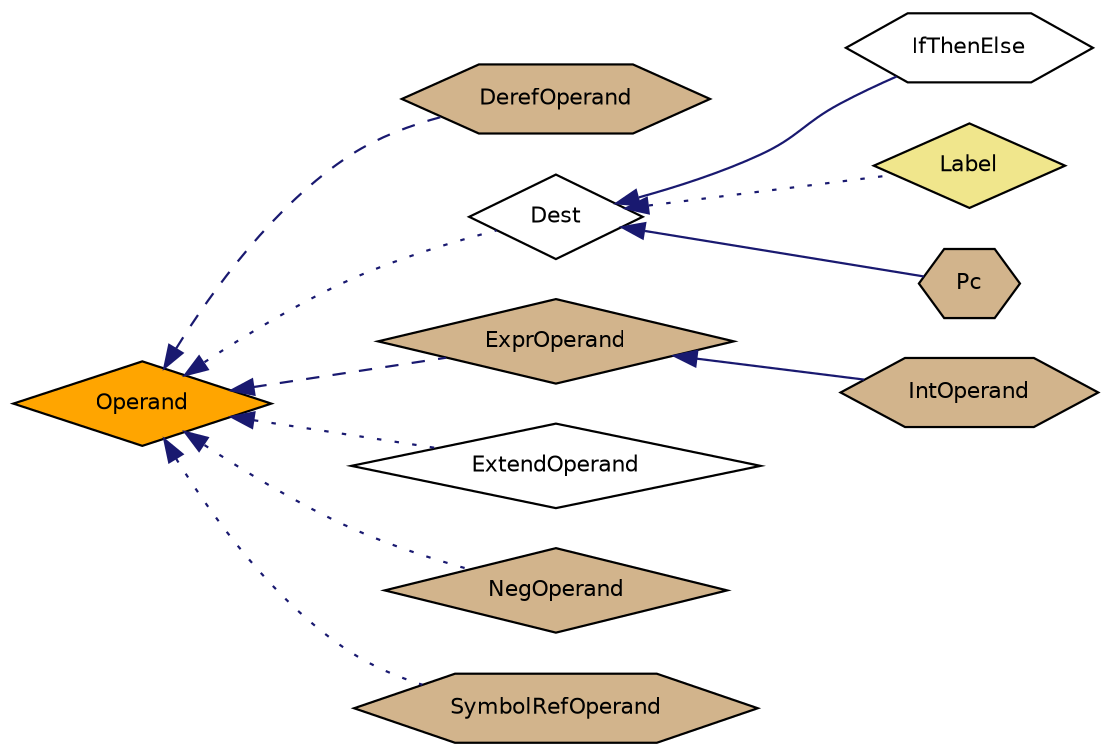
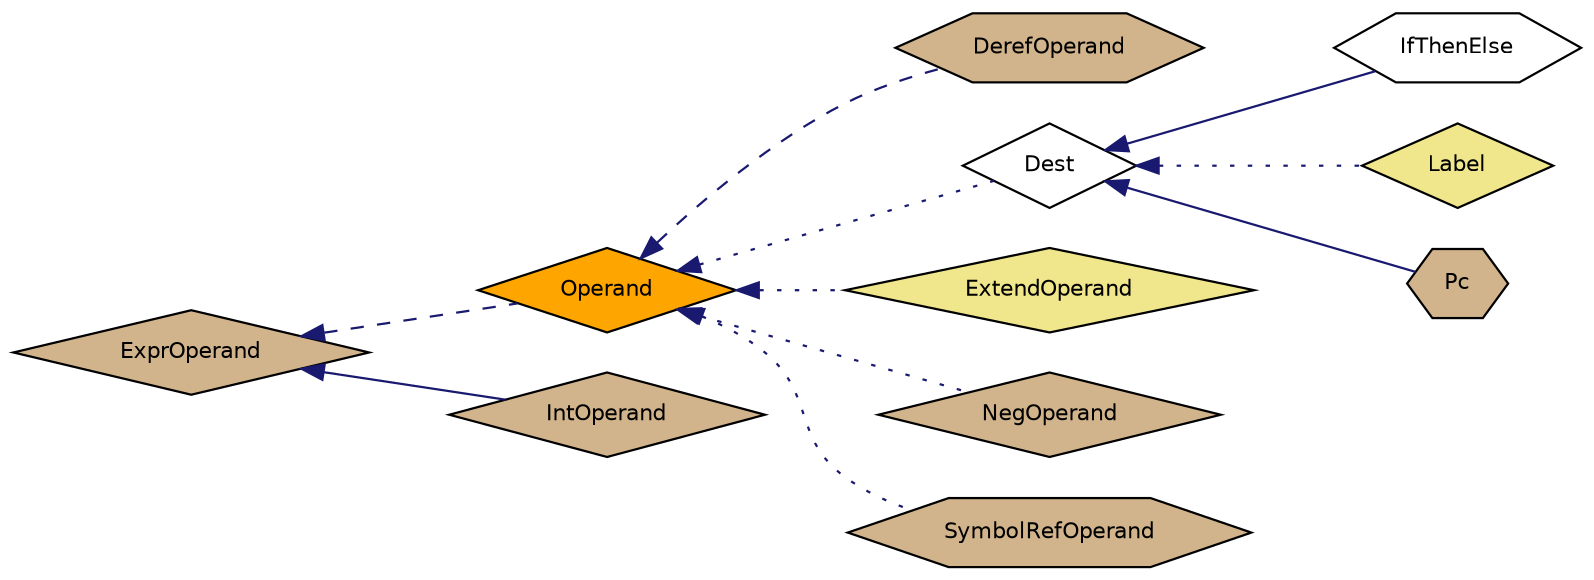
(350, 372) -> (421, 318)
(969, 393) -> (607, 415)
(556, 466) -> (1050, 290)
